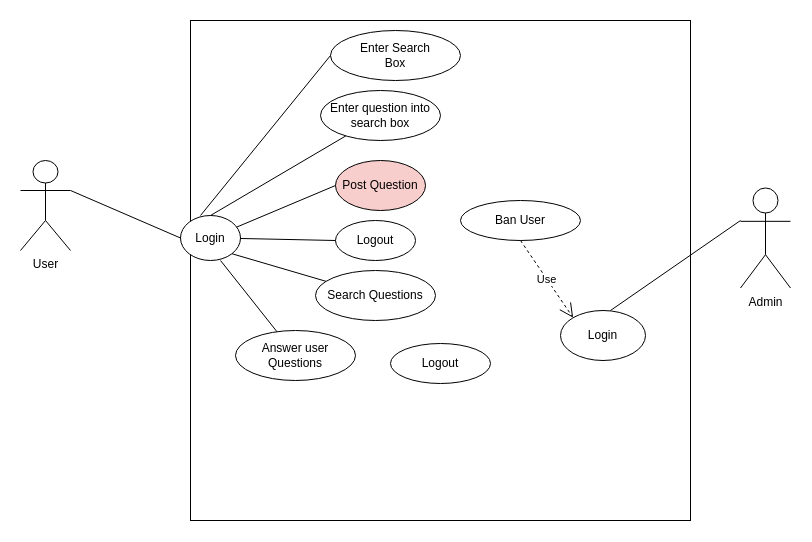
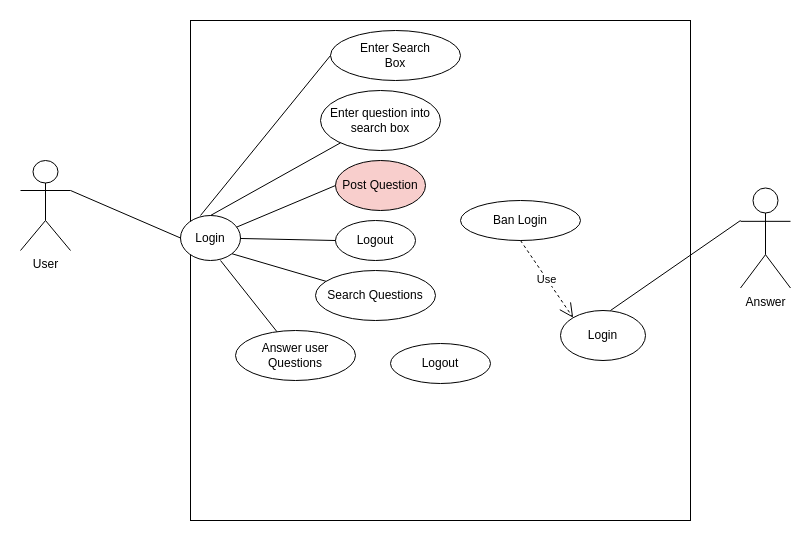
(381, 116) -> (381, 121)
(521, 221) -> (521, 221)
(766, 303) -> (766, 303)
